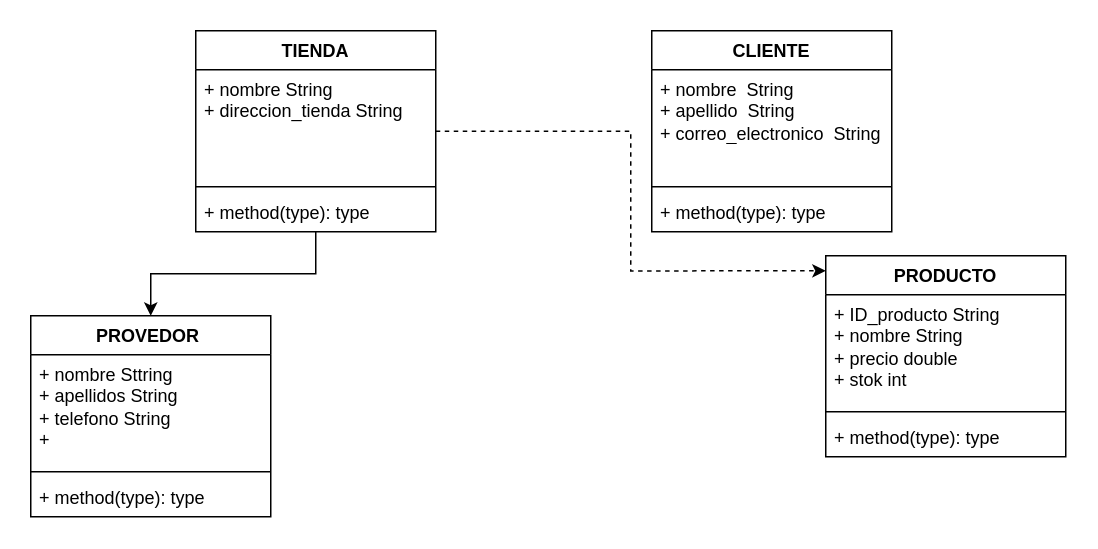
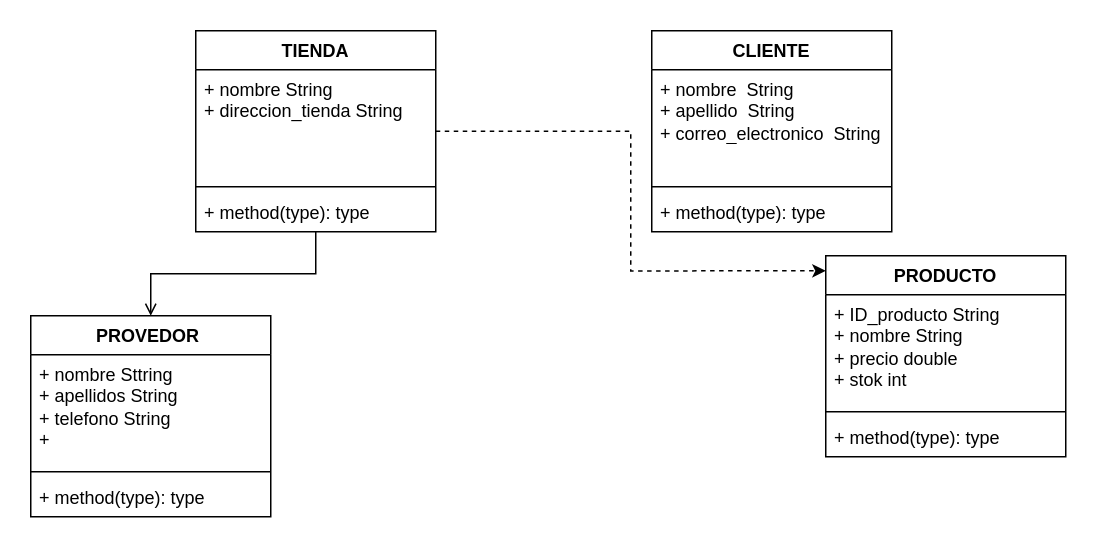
(151, 304) -> (151, 306)
